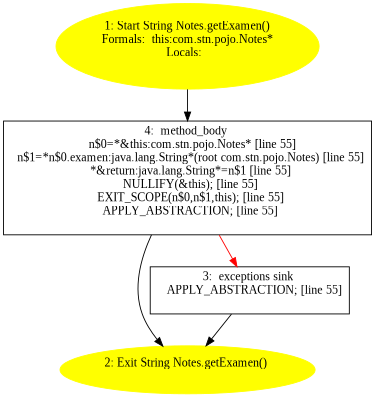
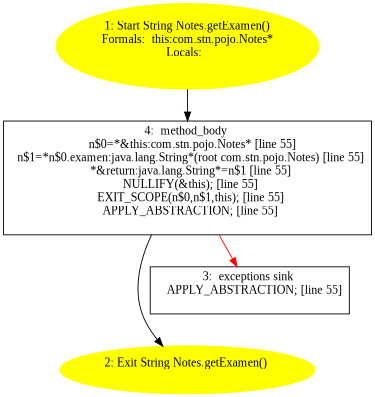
(222, 327) -> none
